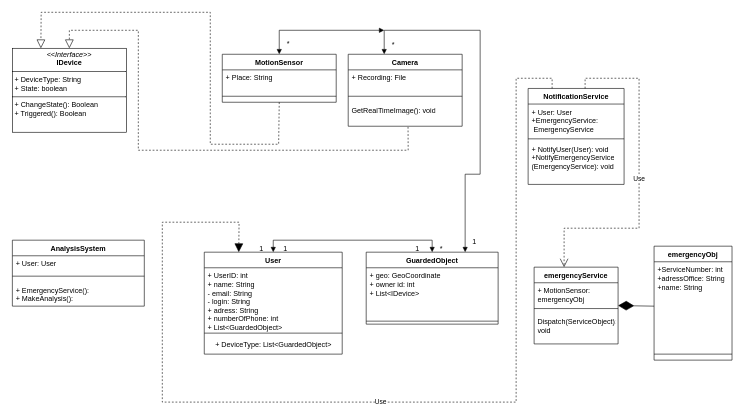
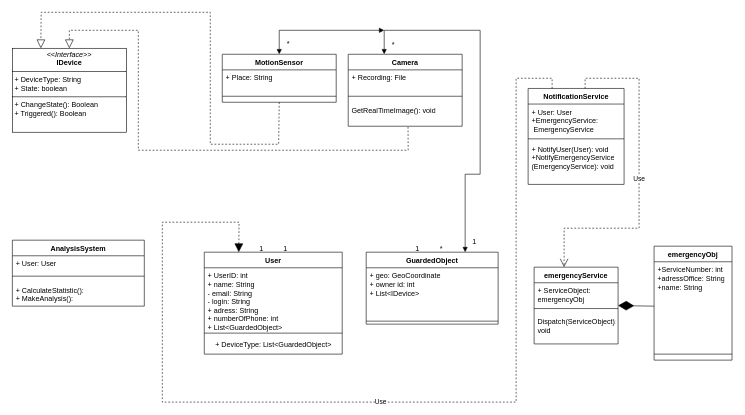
(432, 242) -> none
(55, 295) -> (57, 295)
(577, 296) -> (577, 296)
